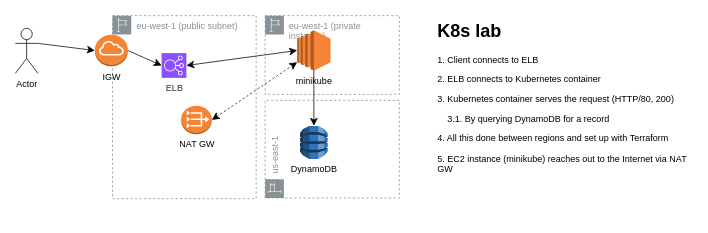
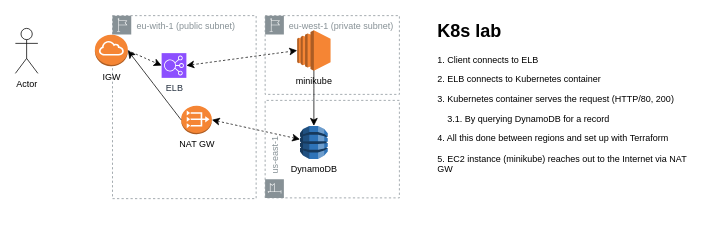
(195, 26) -> (194, 26)
(344, 31) -> (344, 31)
(64, 46) -> none
(140, 56) -> (140, 56)
(242, 58) -> (242, 58)
none -> (156, 86)
(252, 93) -> (234, 124)
